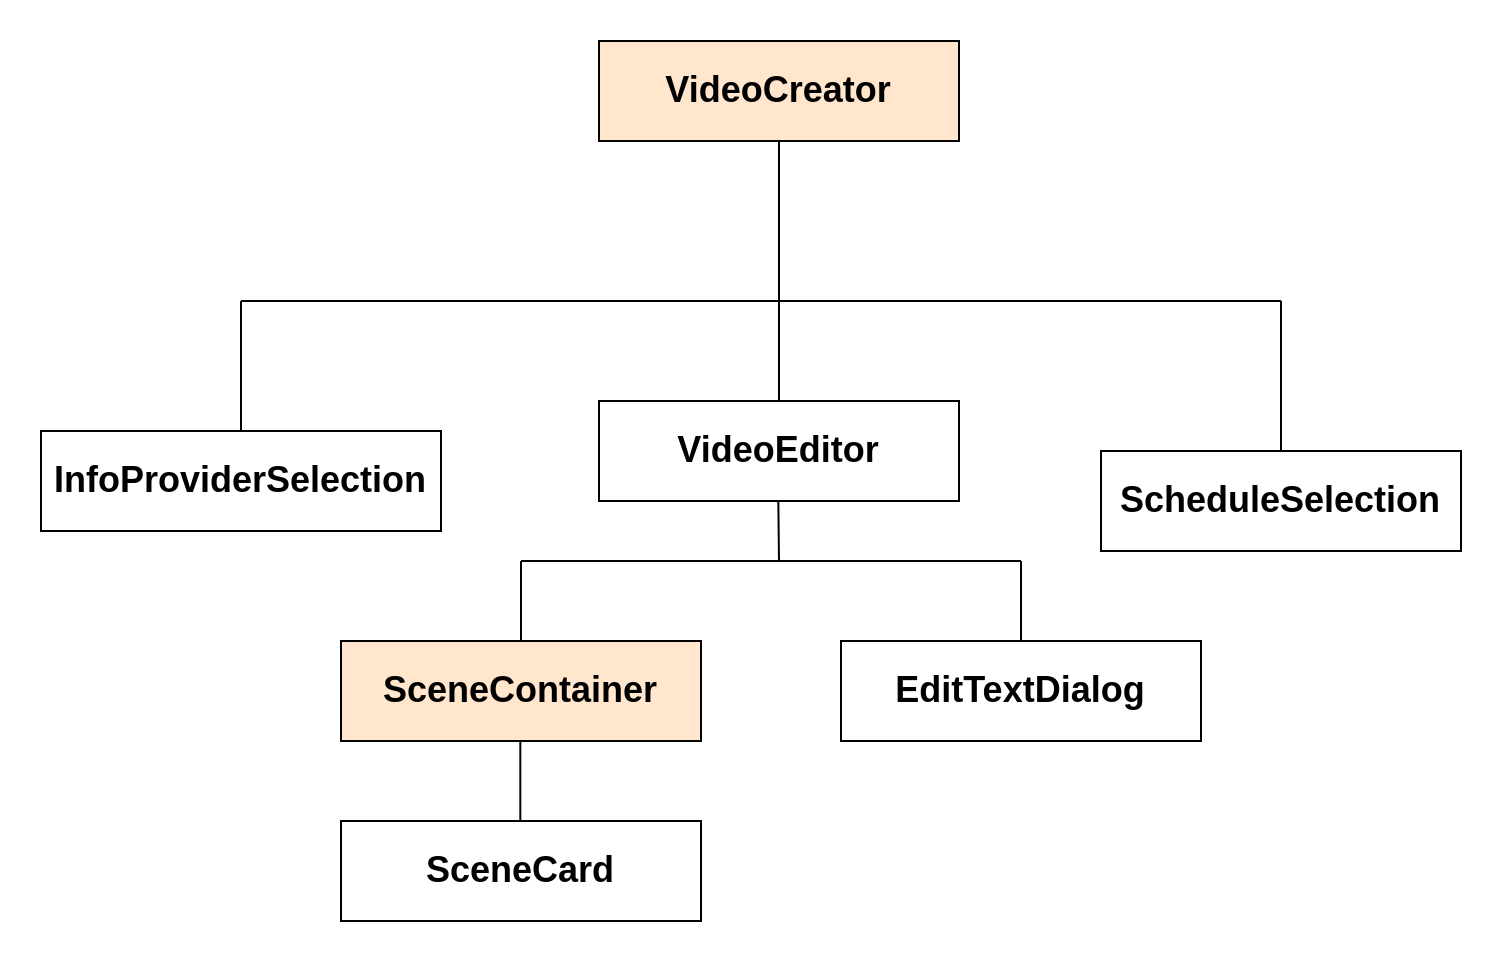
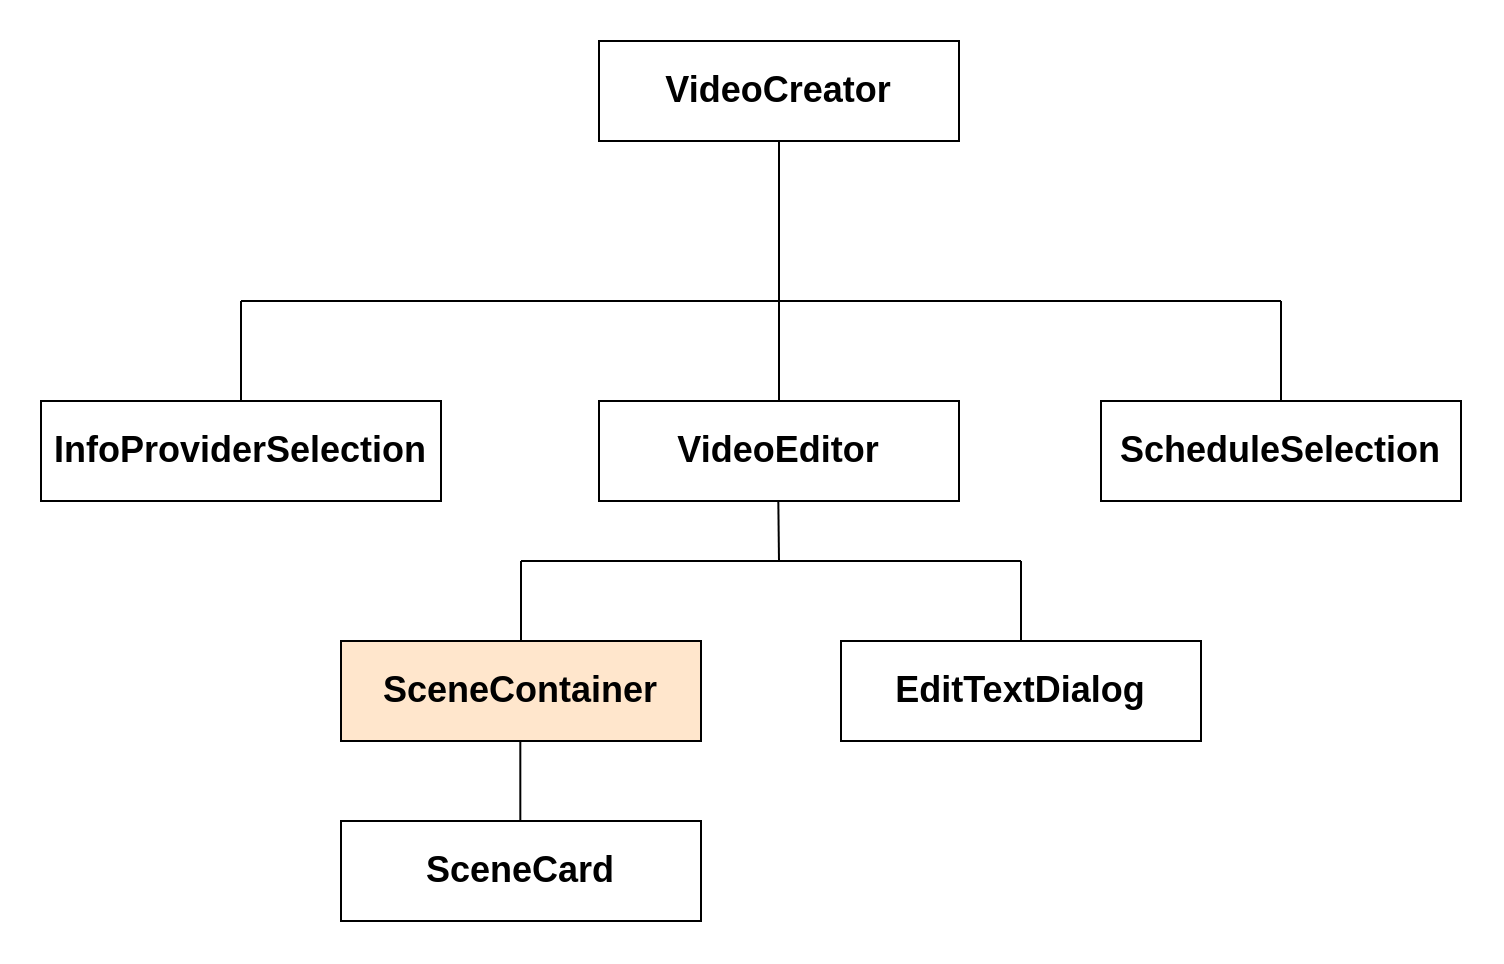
(779, 91) -> (779, 91)
(241, 481) -> (241, 451)
(1281, 501) -> (1281, 451)
